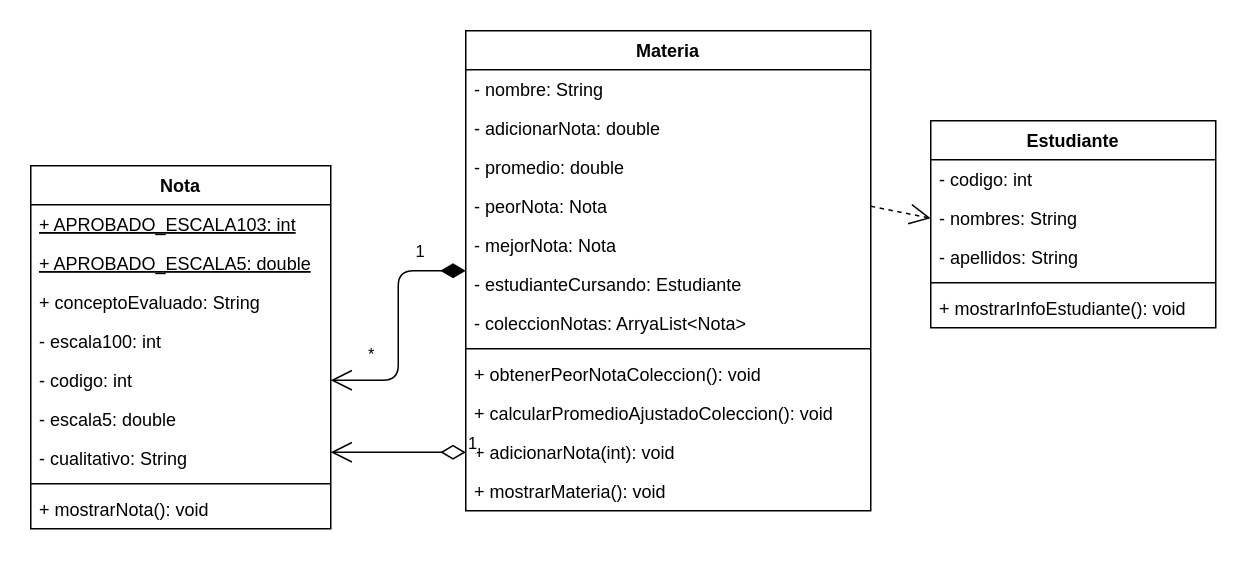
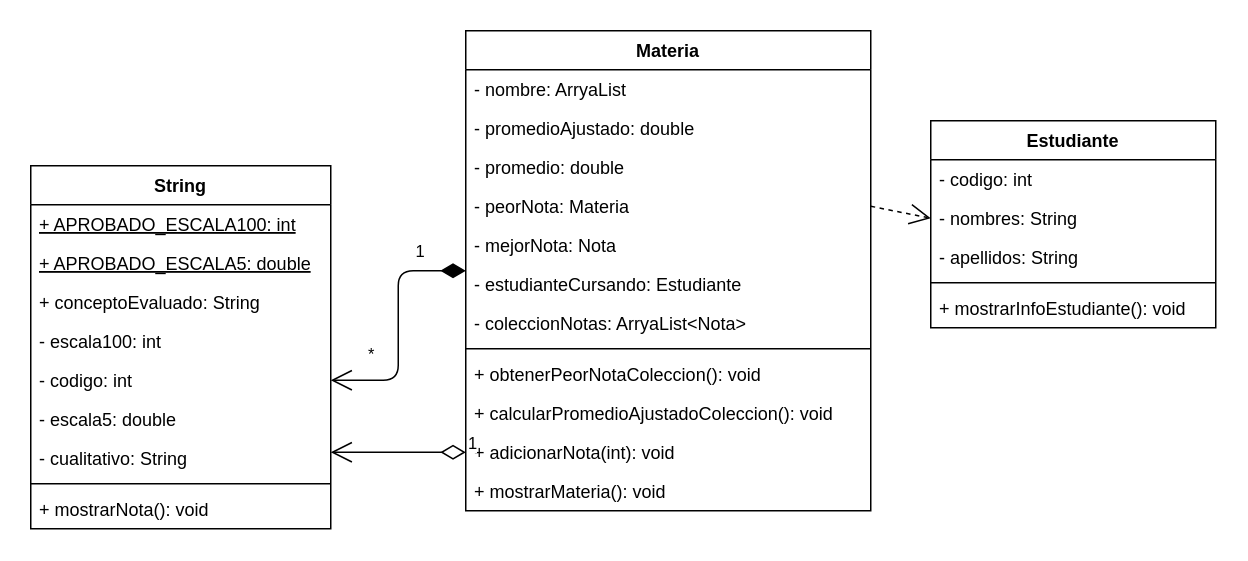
(545, 90) -> (560, 90)
(576, 129) -> (593, 129)
(180, 186) -> (180, 186)
(548, 207) -> (560, 207)
(156, 225) -> (156, 225)
